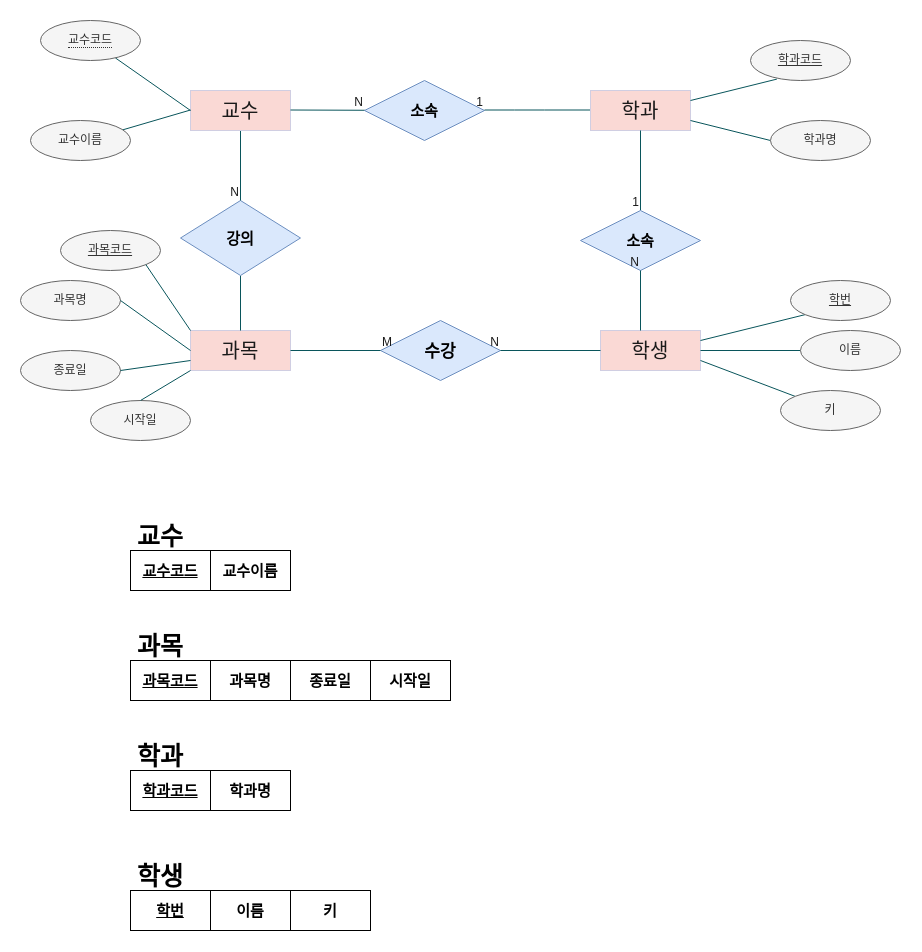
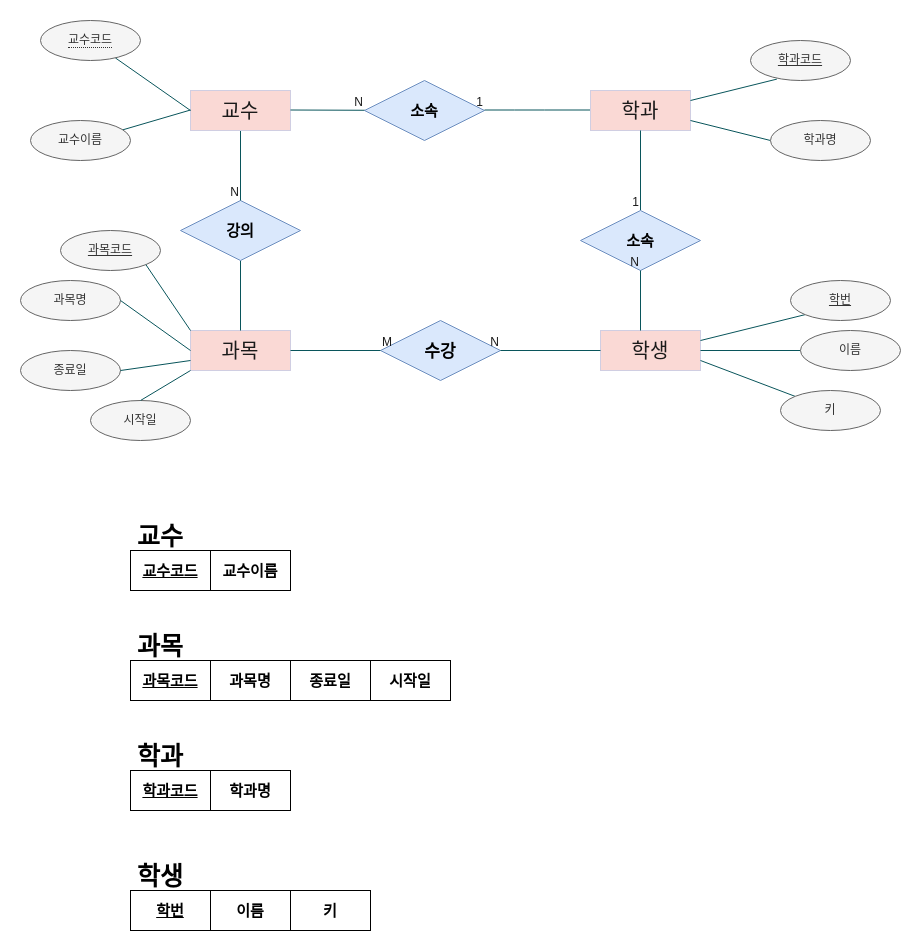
(241, 238) -> (241, 231)
